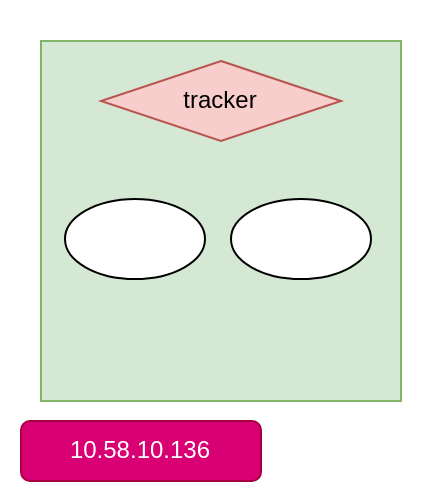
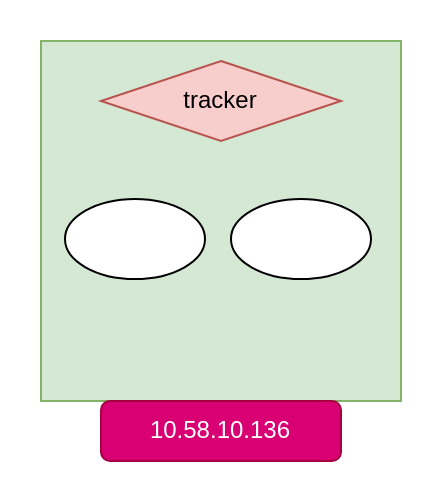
(141, 451) -> (221, 431)
